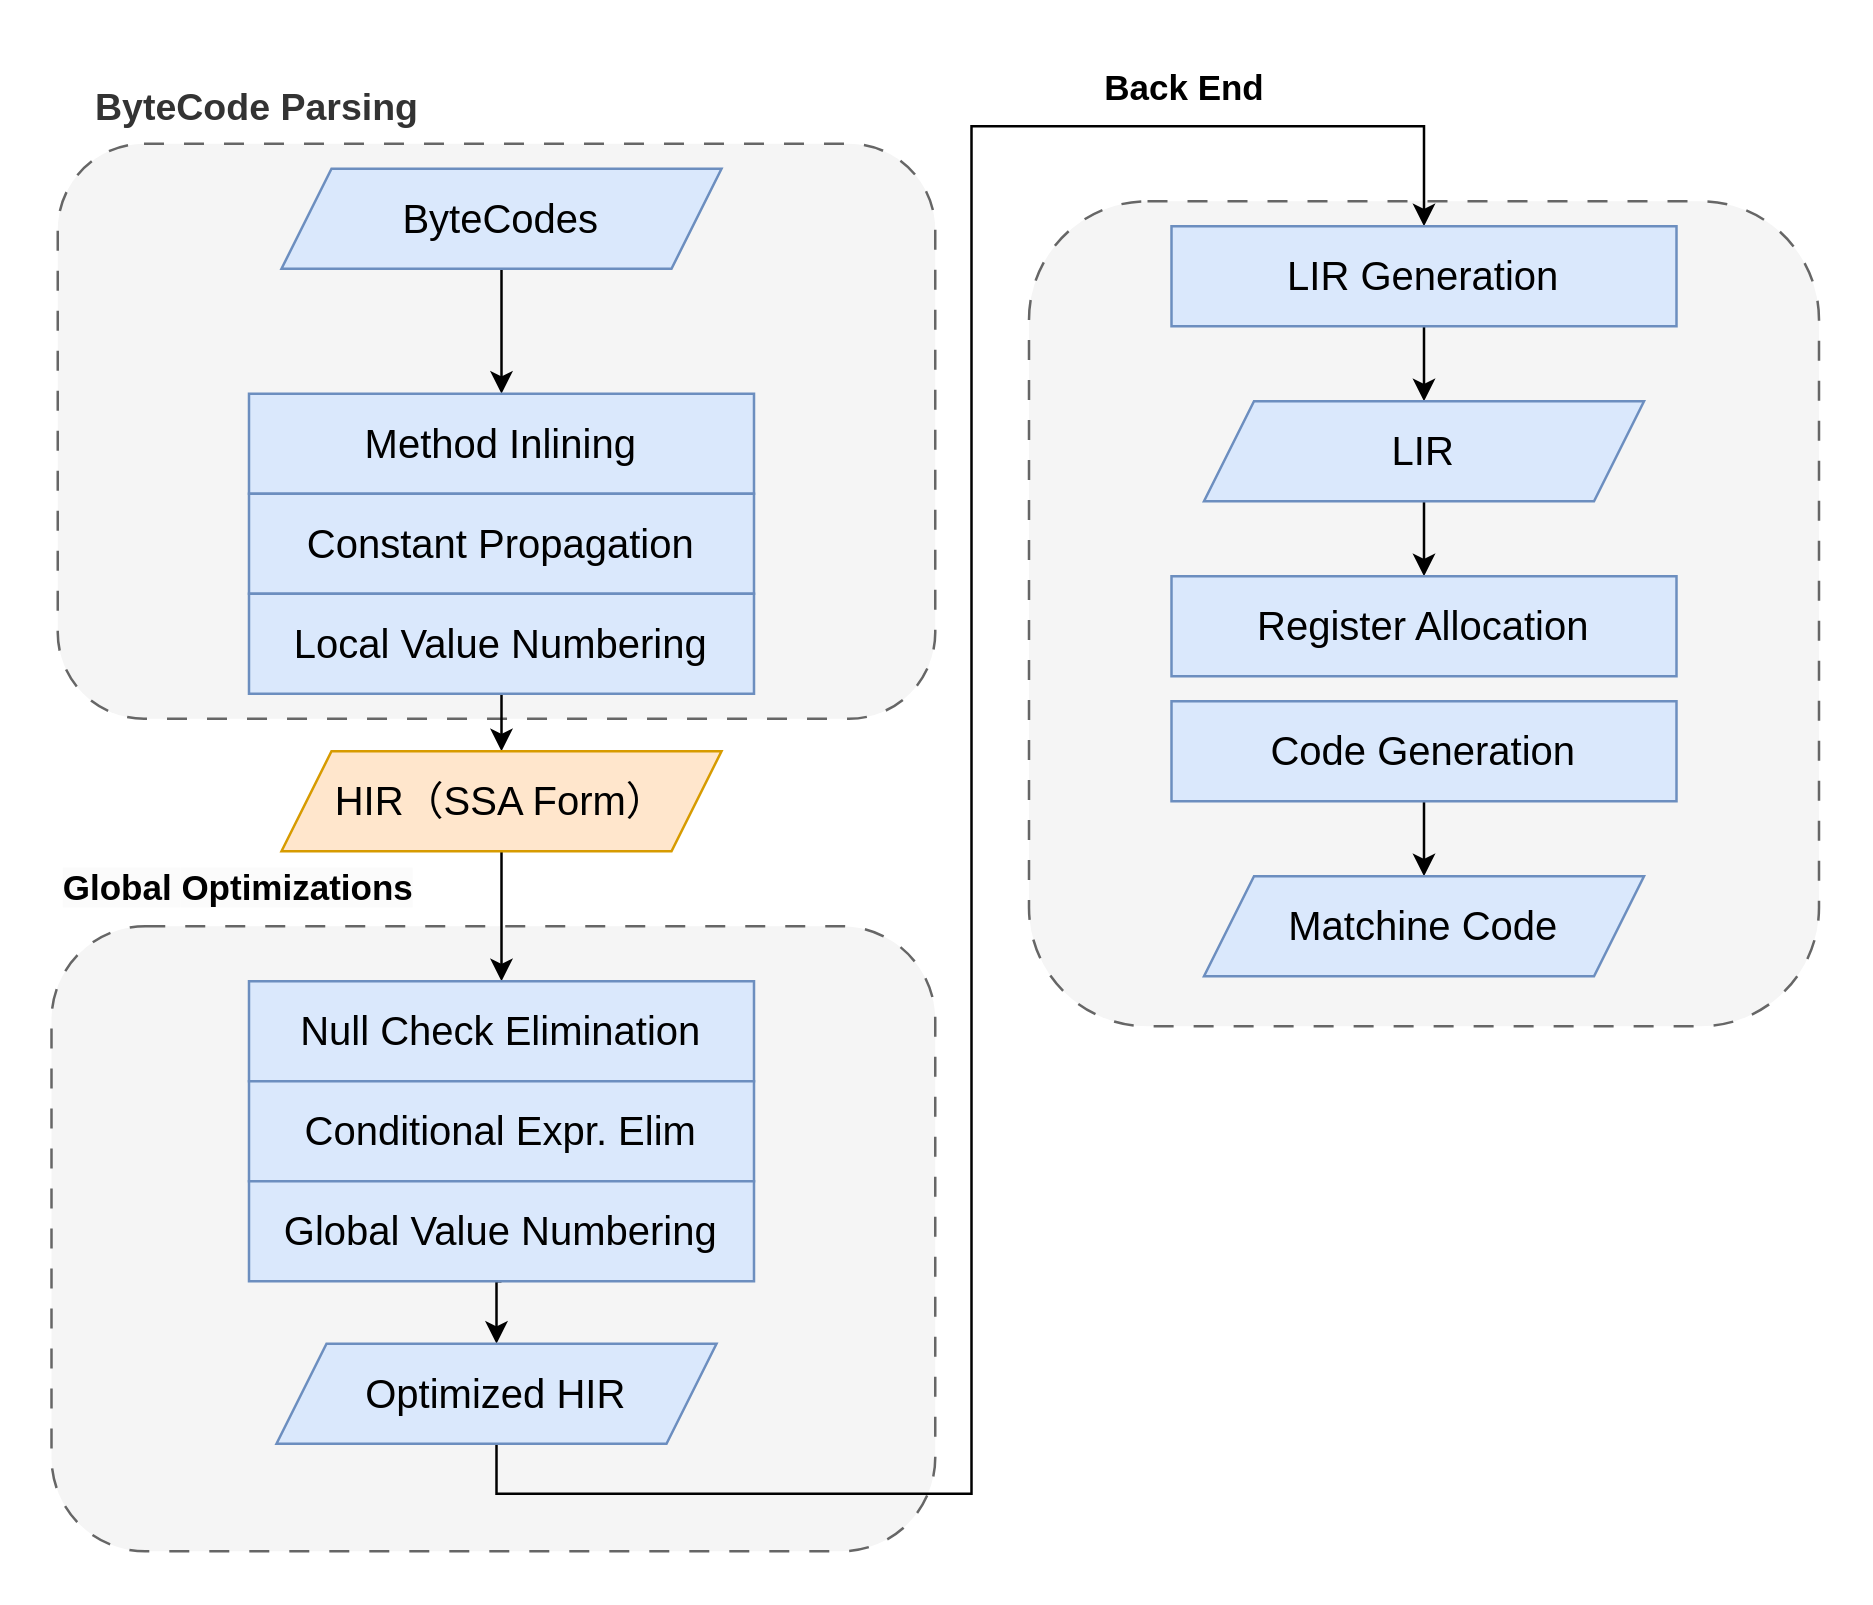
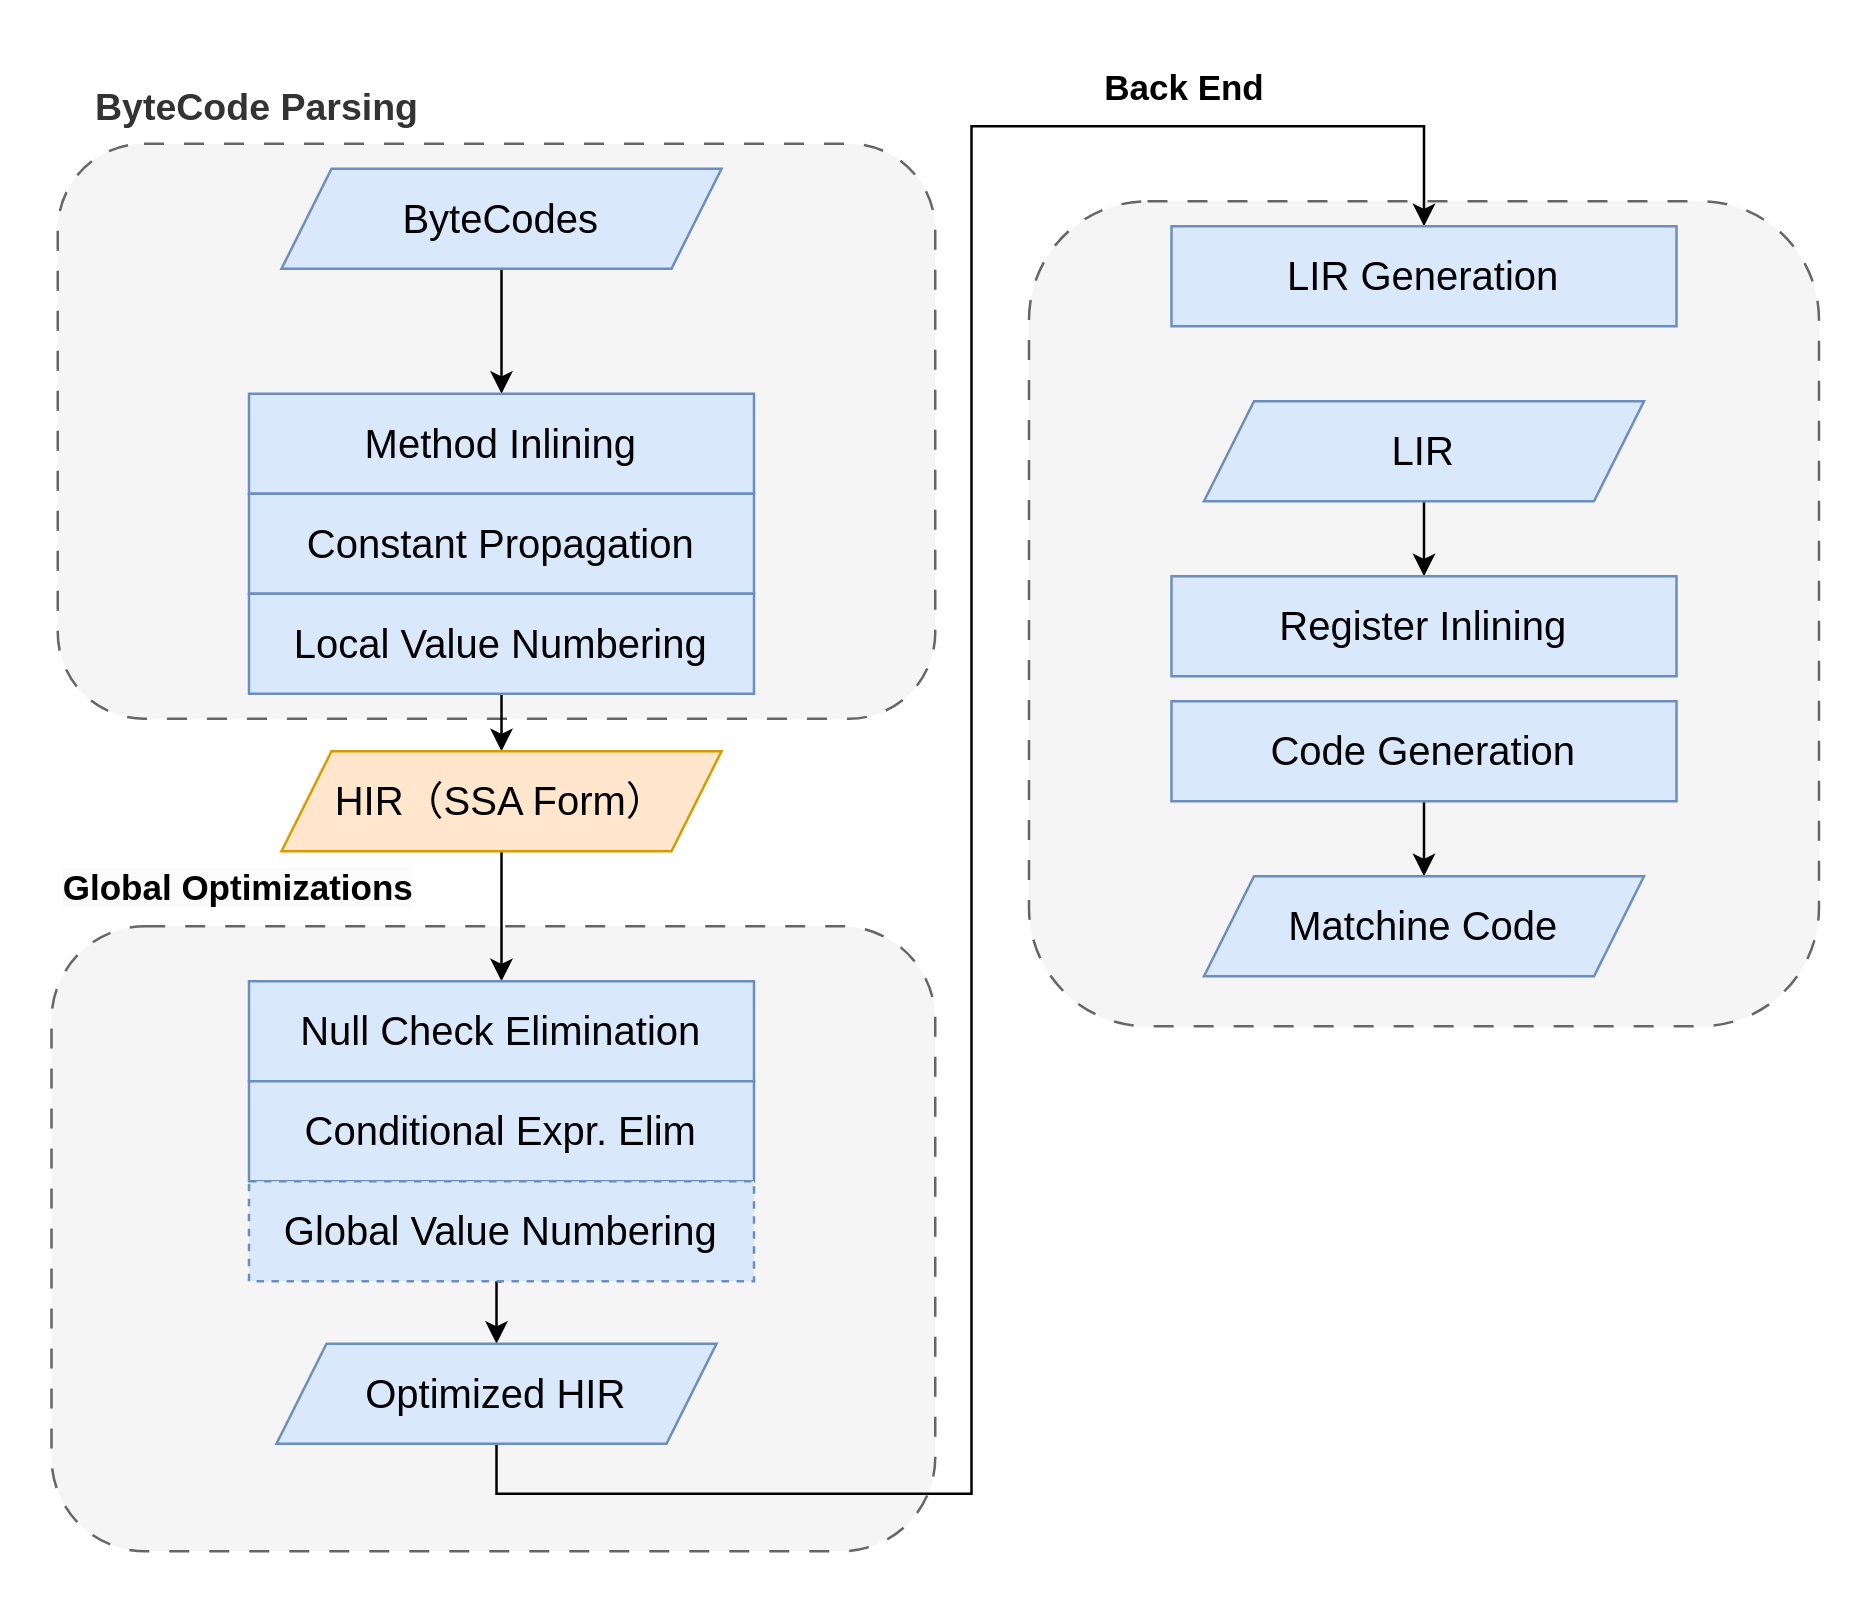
(1424, 355) -> none
(1424, 626) -> (1424, 626)
(501, 1231) -> (501, 1231)
